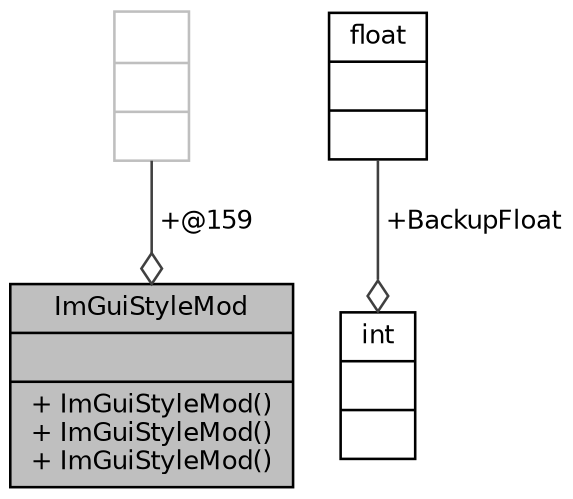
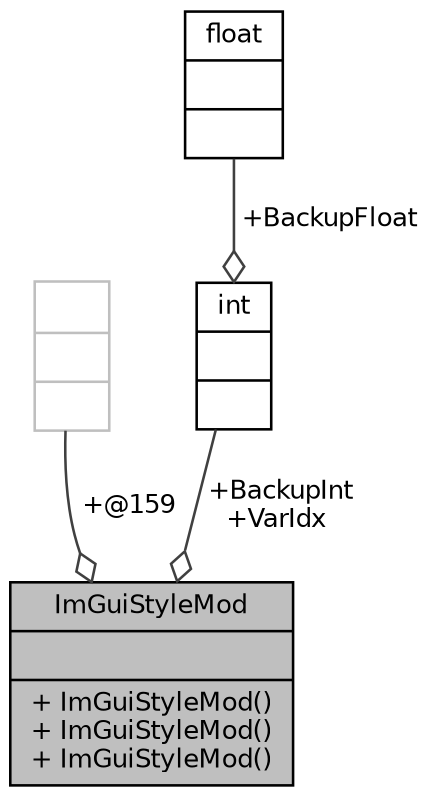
none -> (200, 490)
